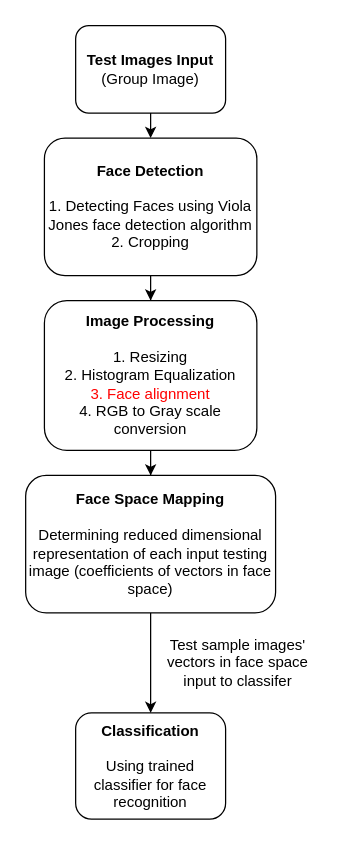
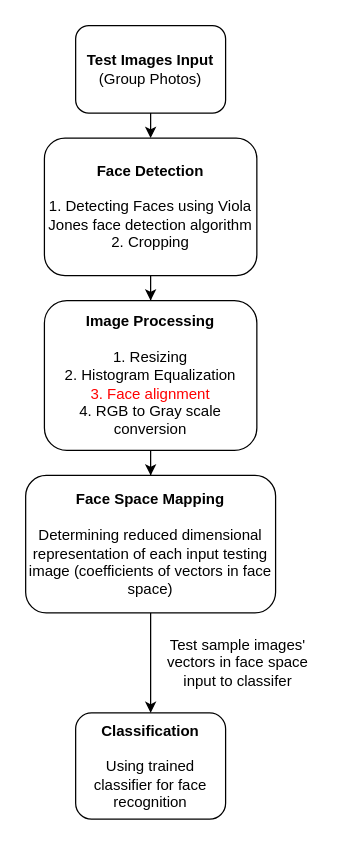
(151, 69) -> (151, 69)
